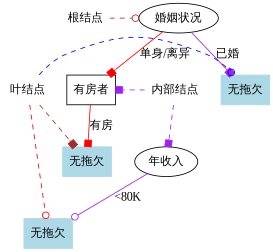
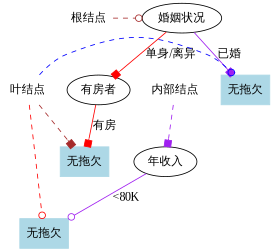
(91, 90) -> (99, 90)
(134, 90) -> none
